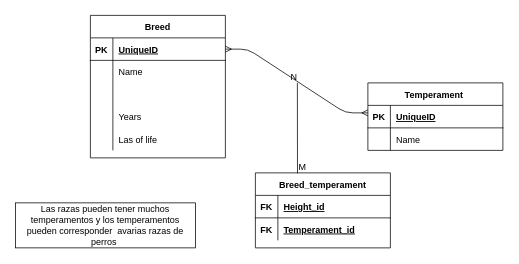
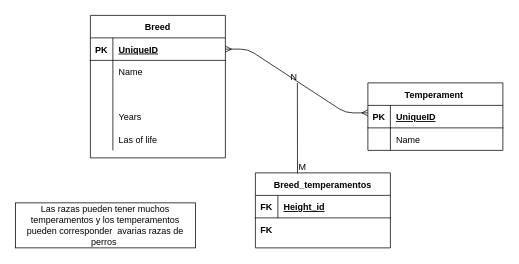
(323, 185) -> (323, 185)
(334, 229) -> none
